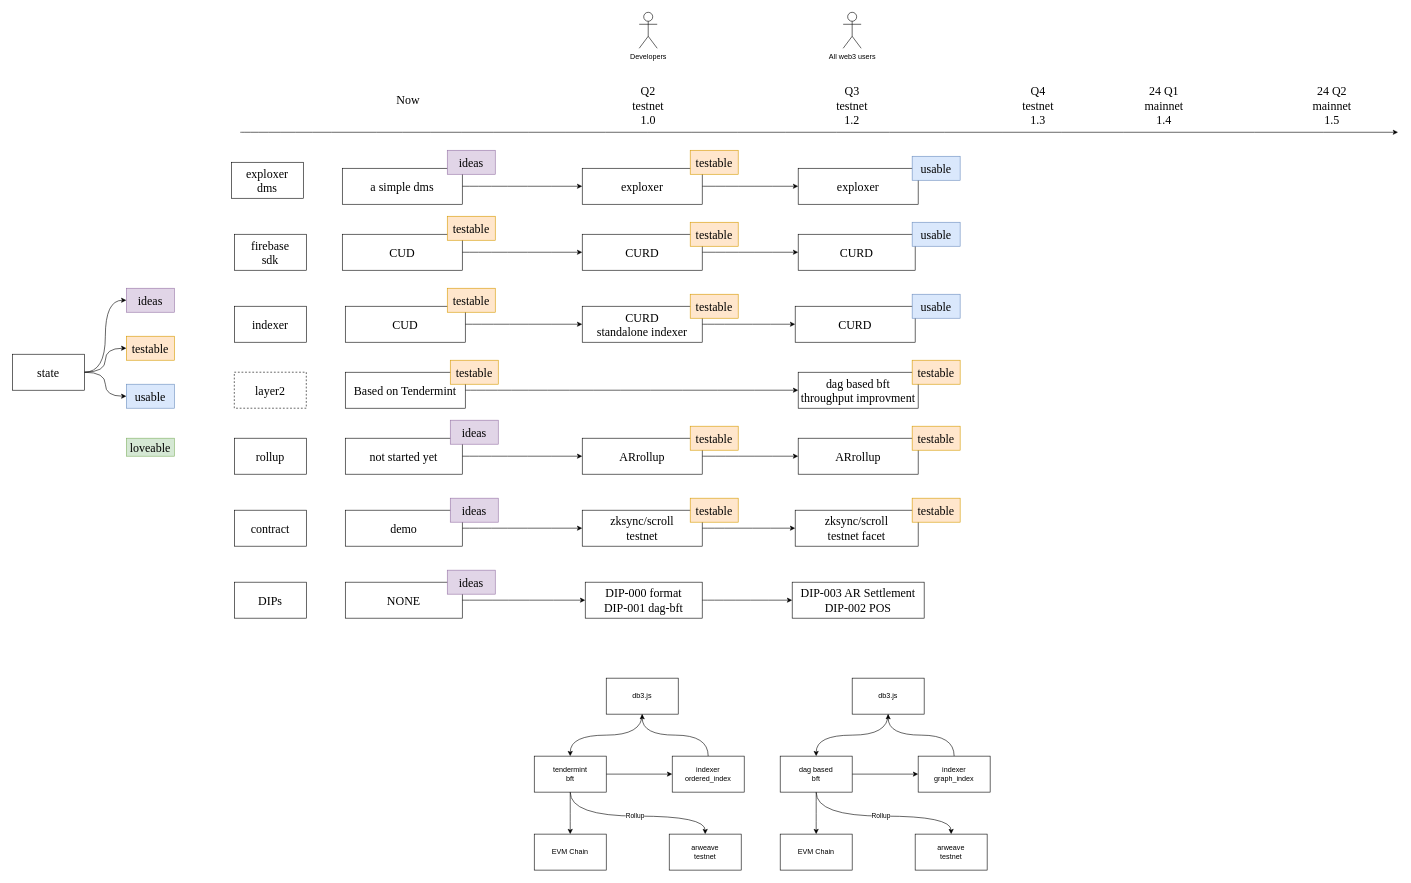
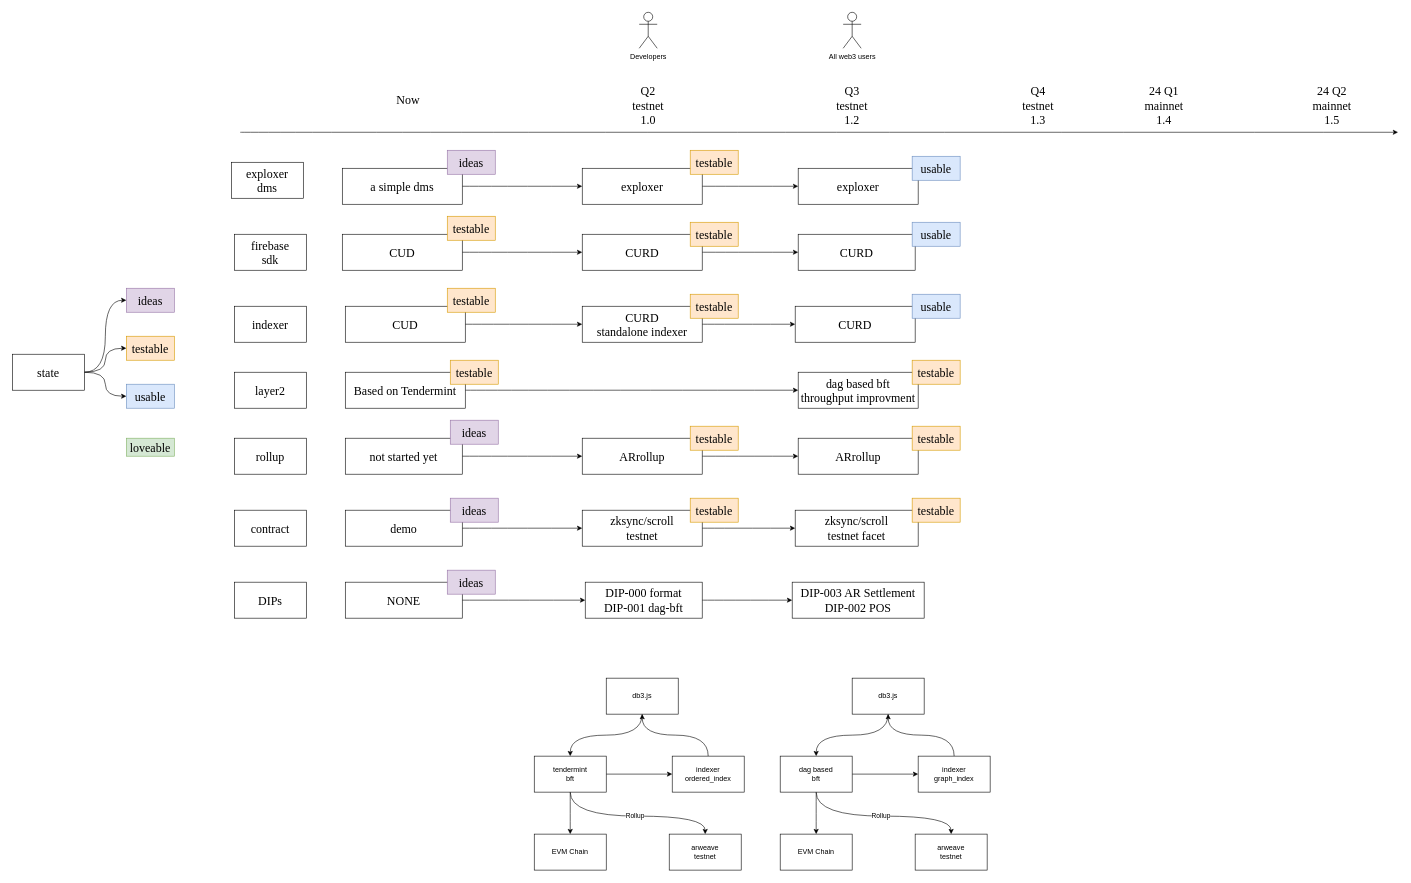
(270, 390) -> (270, 390)
